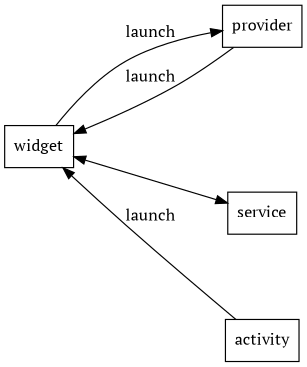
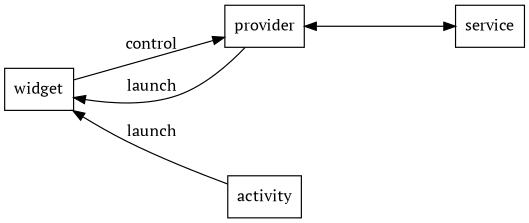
(151, 33) -> (152, 44)
(151, 180) -> (380, 26)
